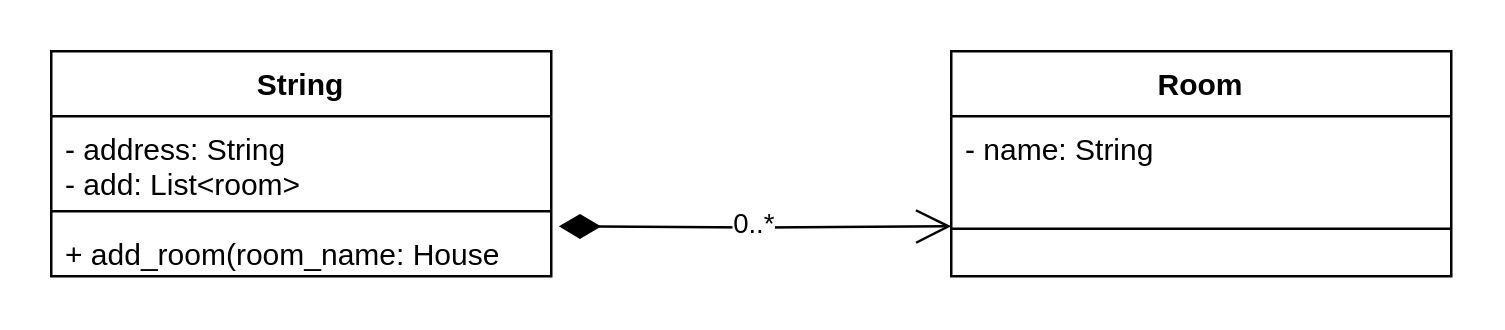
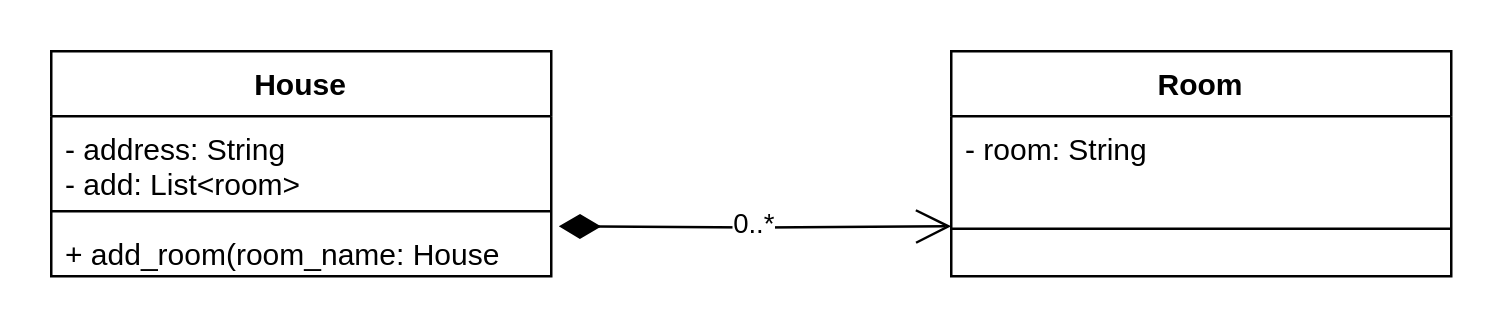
(301, 87) -> (301, 87)
(1068, 152) -> (1068, 152)
